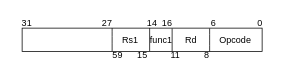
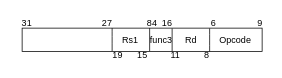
(152, 24) -> (152, 24)
(260, 24) -> (260, 24)
(161, 40) -> (161, 40)
(118, 55) -> (118, 55)
